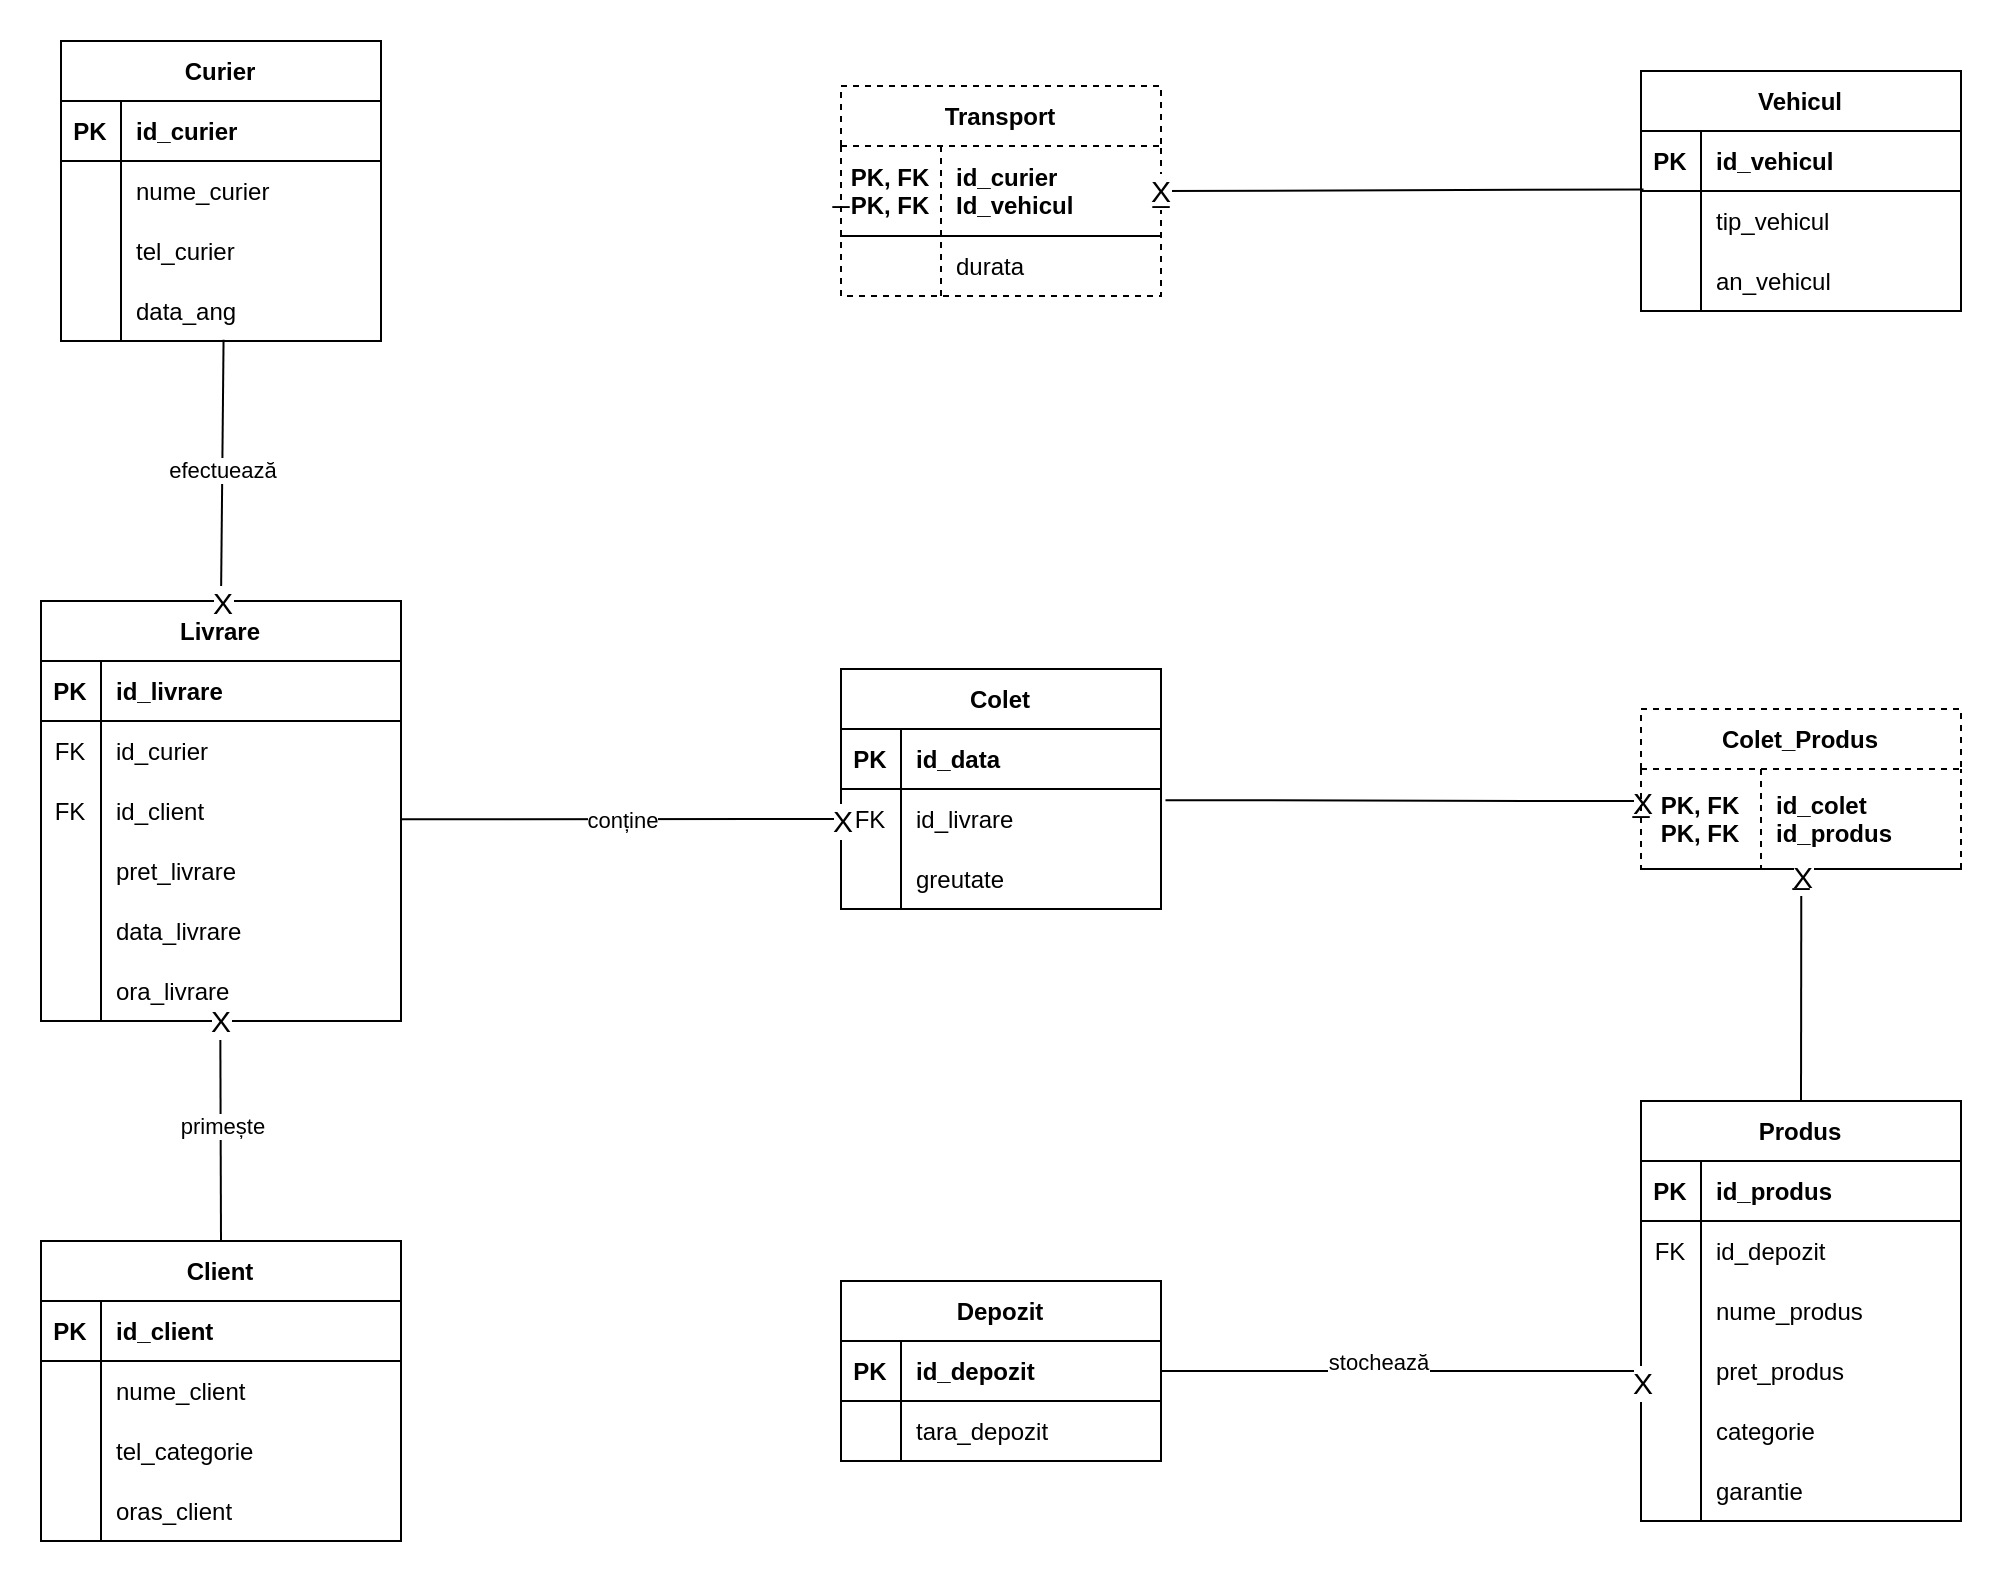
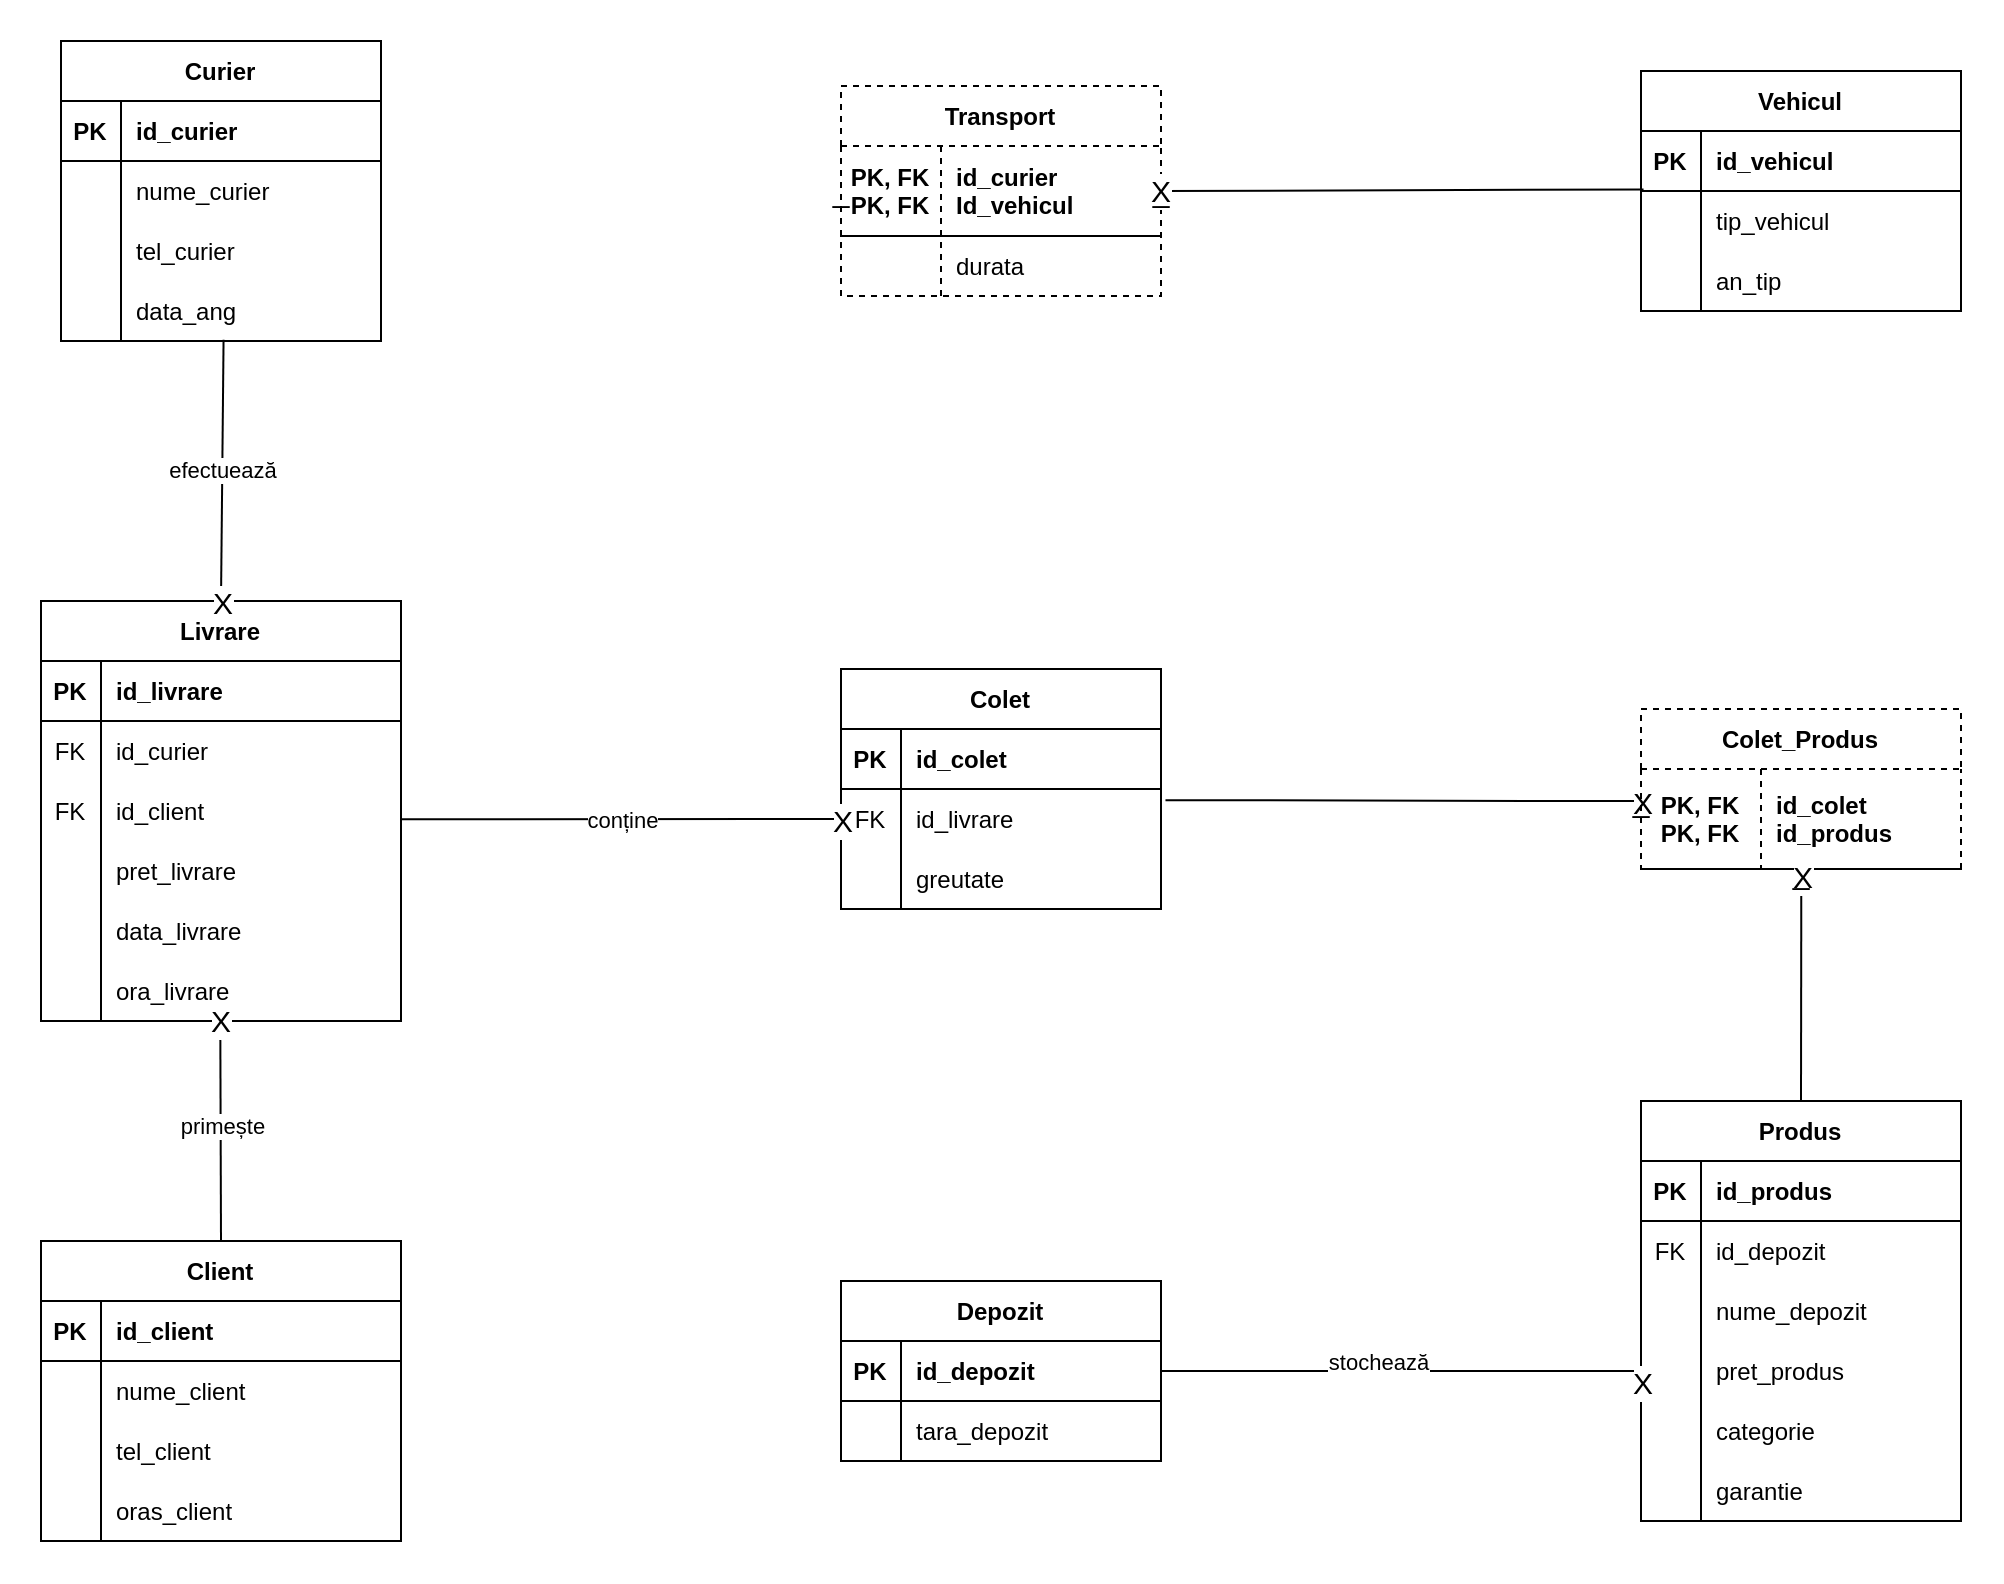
(1777, 282) -> (1753, 282)
(960, 760) -> (964, 760)
(1790, 1312) -> (1794, 1312)
(197, 1452) -> (174, 1452)
